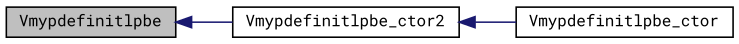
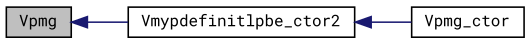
(91, 22) -> (39, 22)
(625, 22) -> (468, 22)
